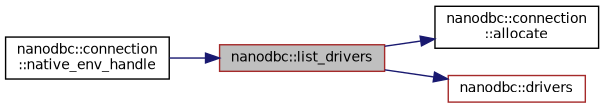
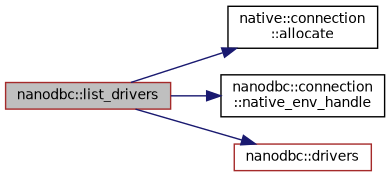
(517, 27) -> (303, 27)
(188, 58) -> (189, 96)
